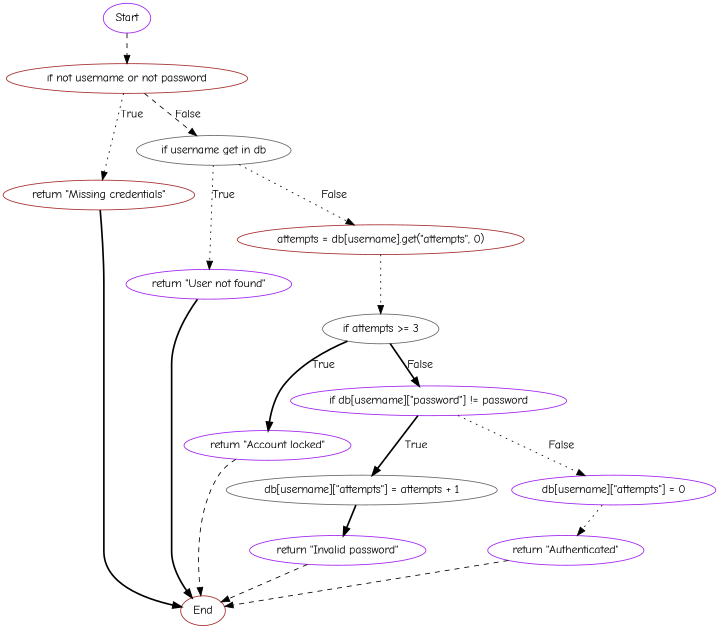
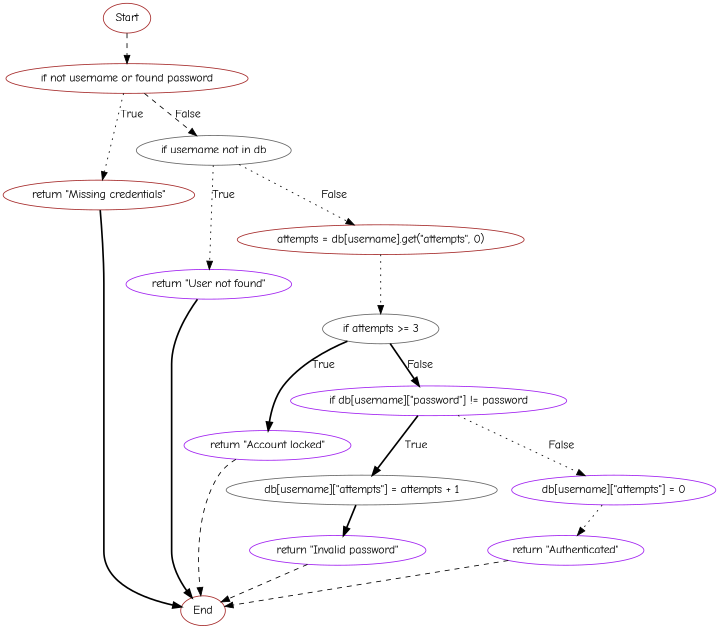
(127, 18) -> (127, 18)
(127, 79) -> (127, 79)
(214, 150) -> (214, 150)
